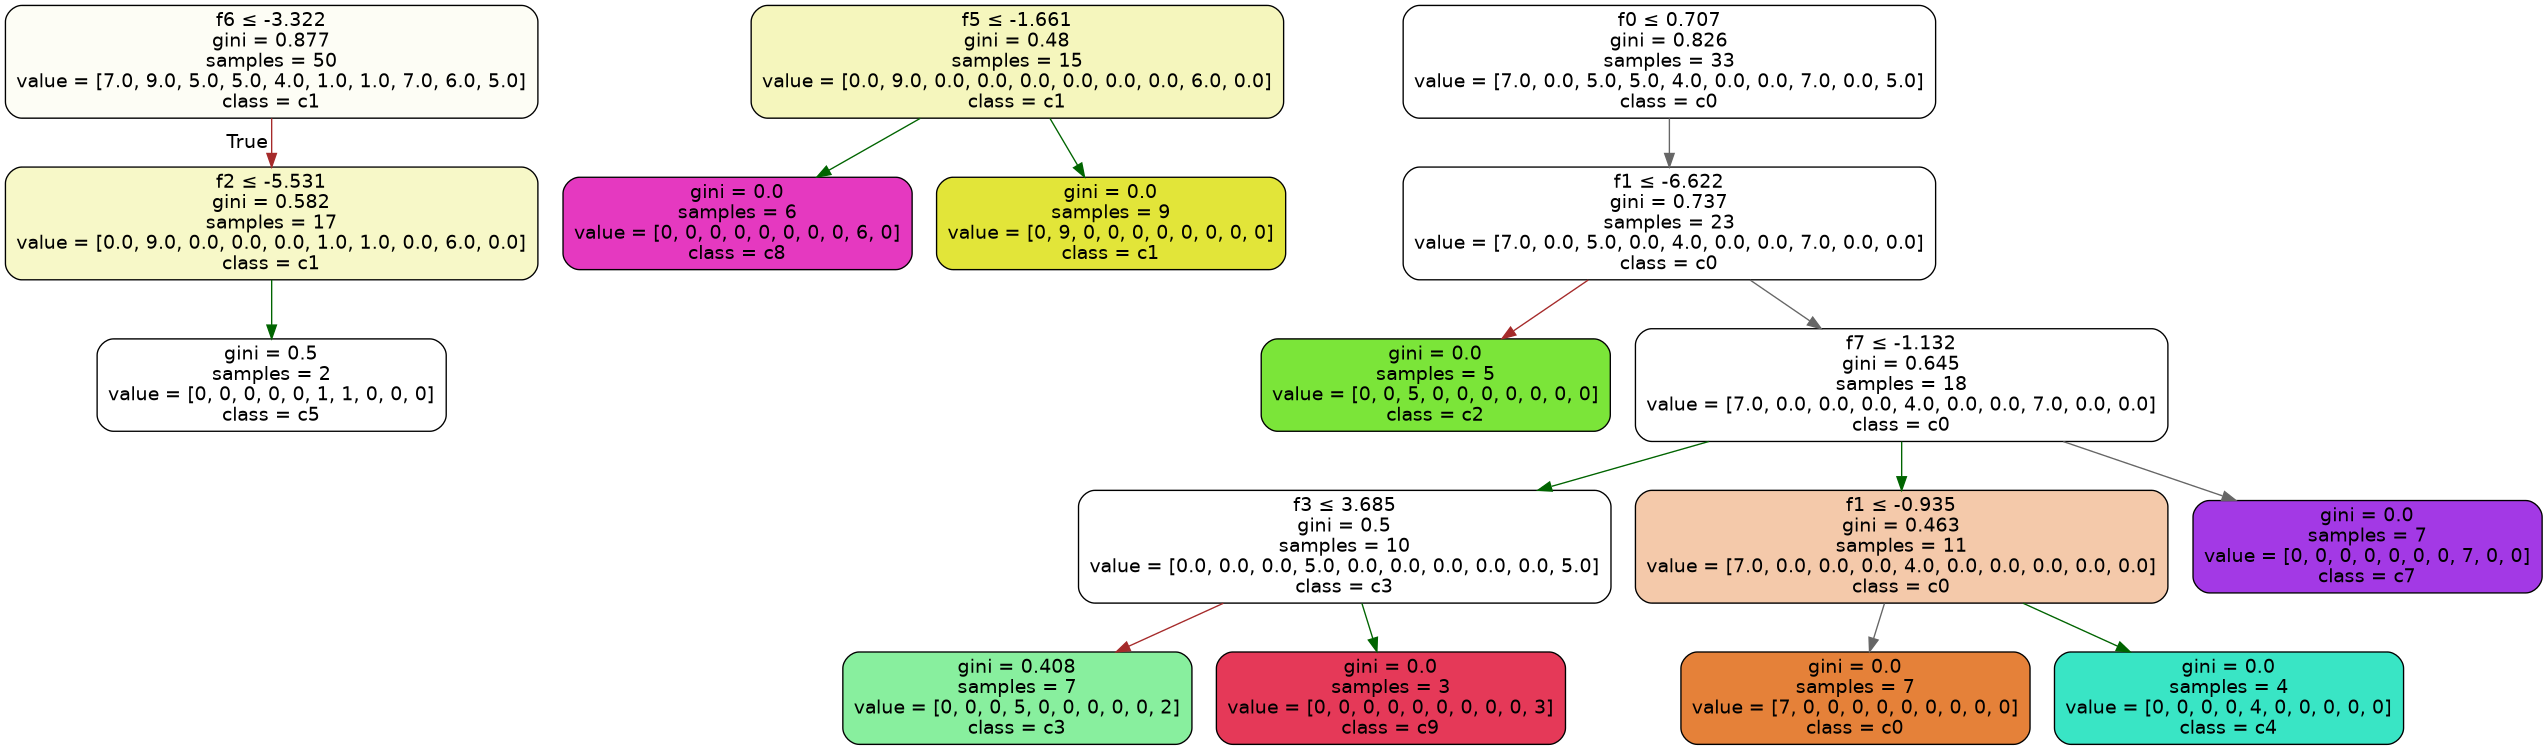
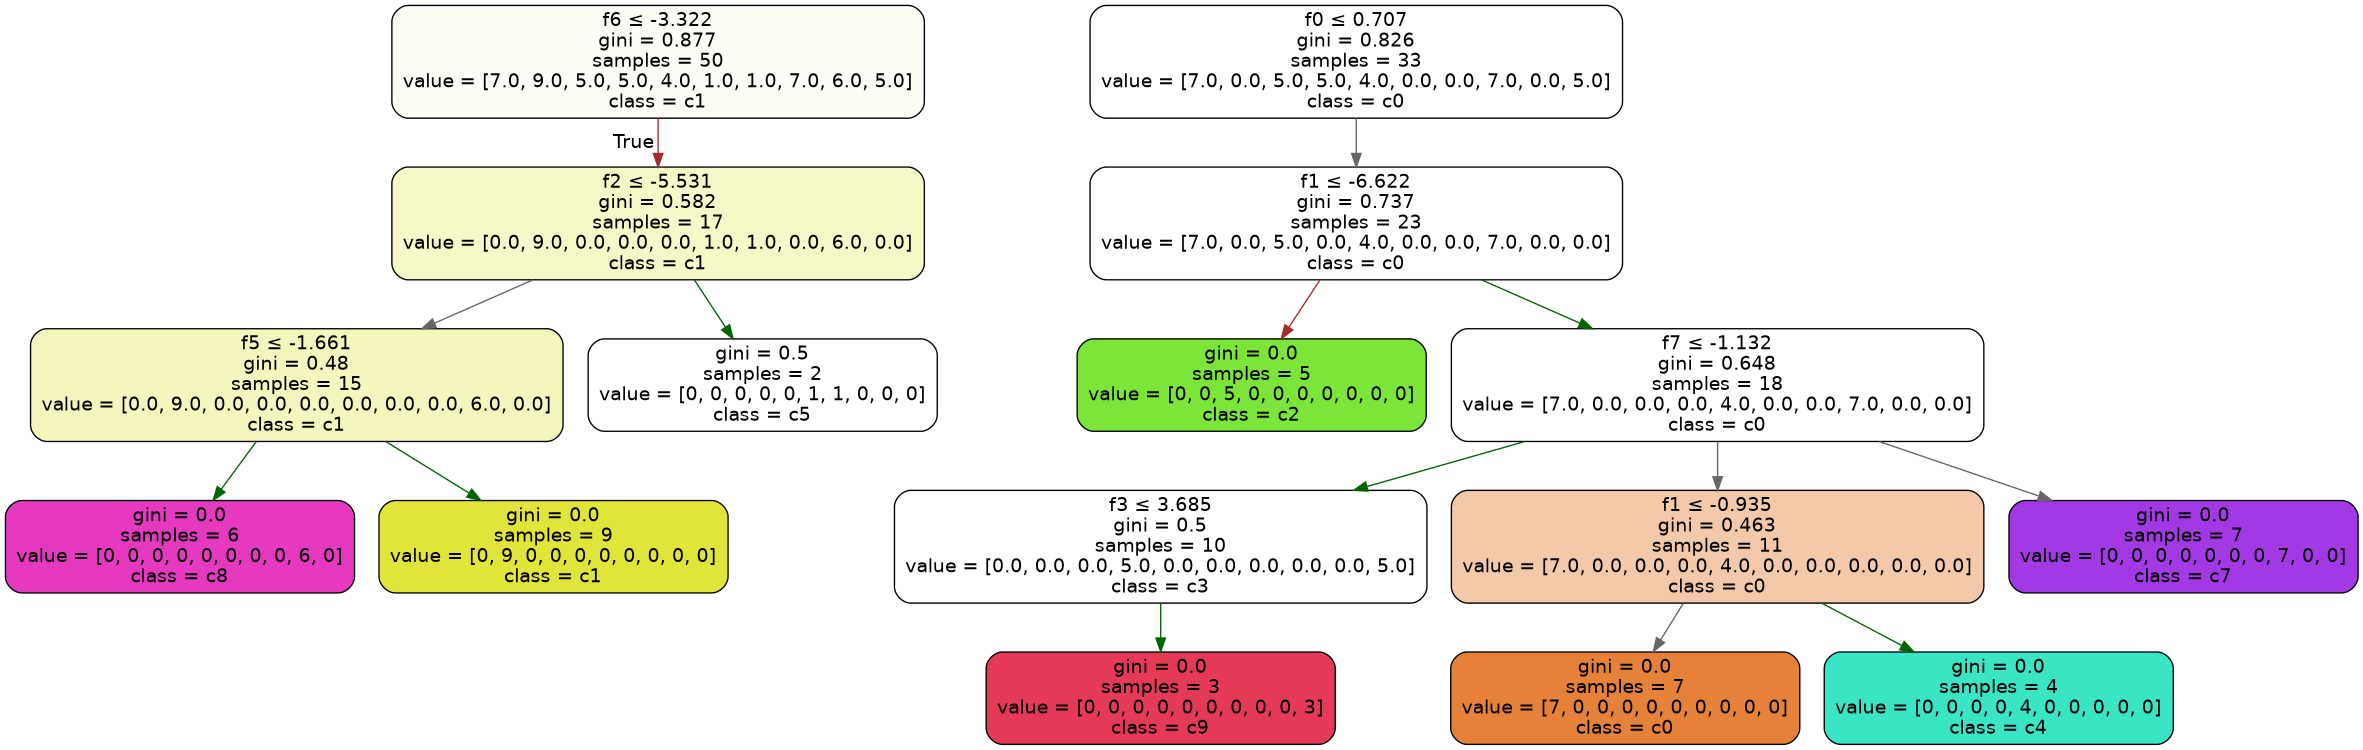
(1780, 300) -> (1531, 302)
none -> (484, 302)
(1902, 364) -> (1718, 364)
(1902, 459) -> (1718, 459)
(1017, 698) -> none
